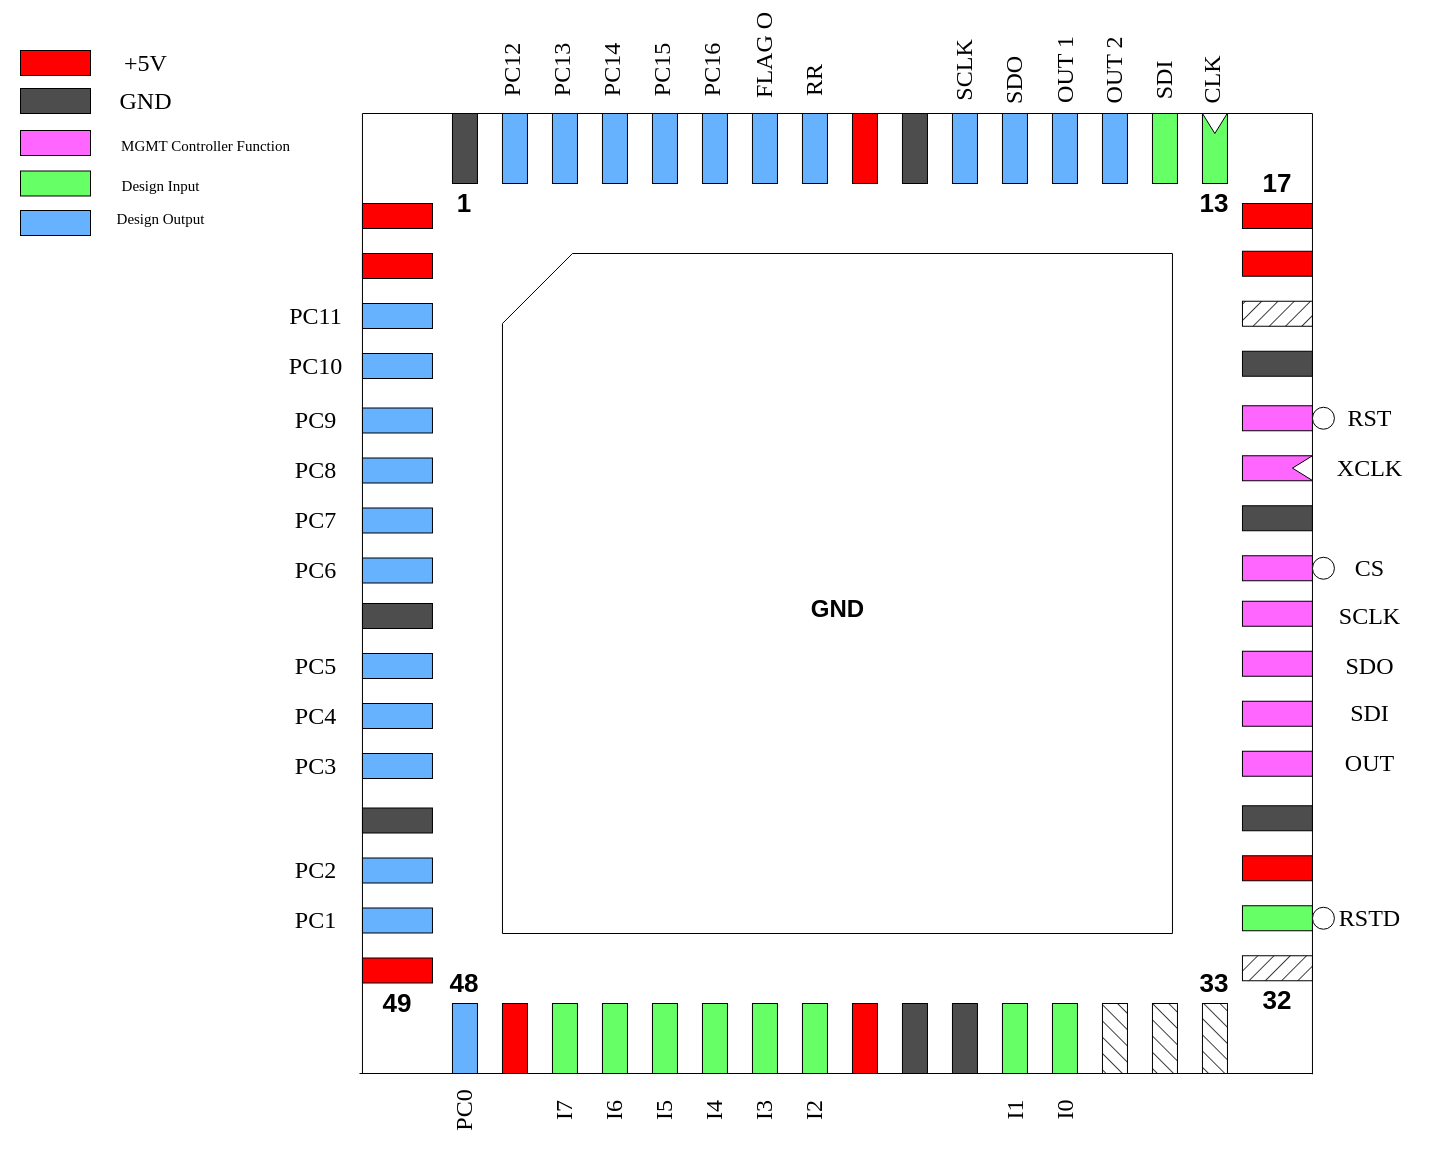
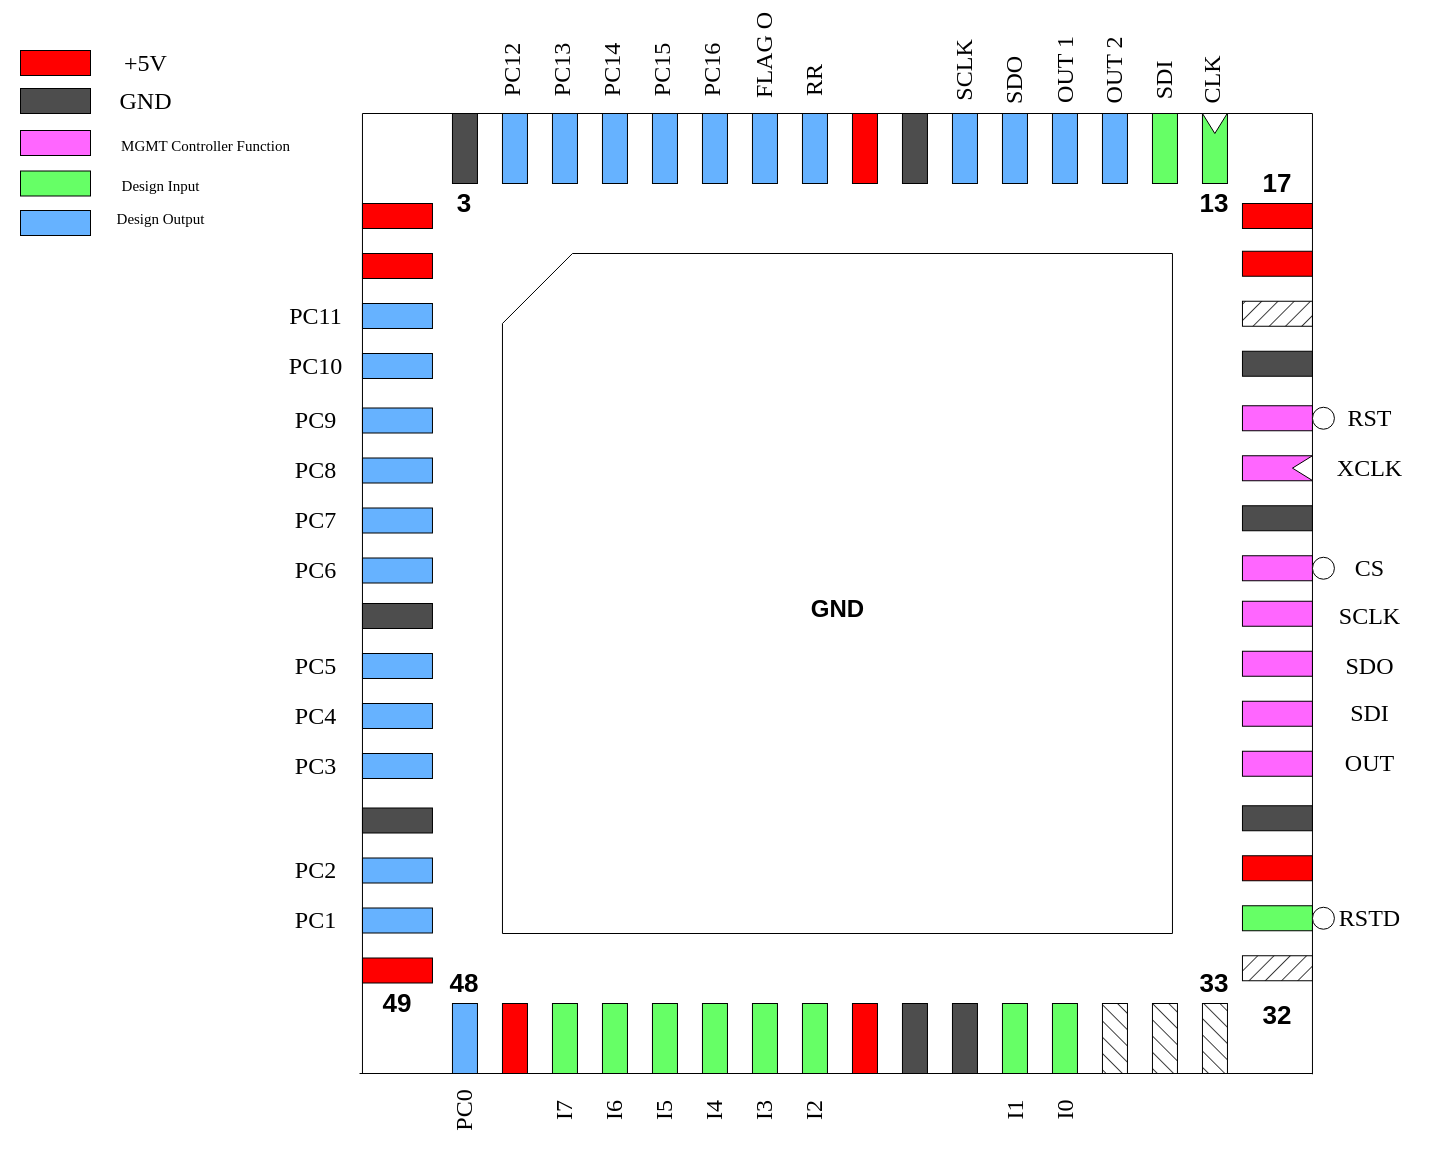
(465, 204) -> (465, 204)
(1277, 1001) -> (1277, 1016)
